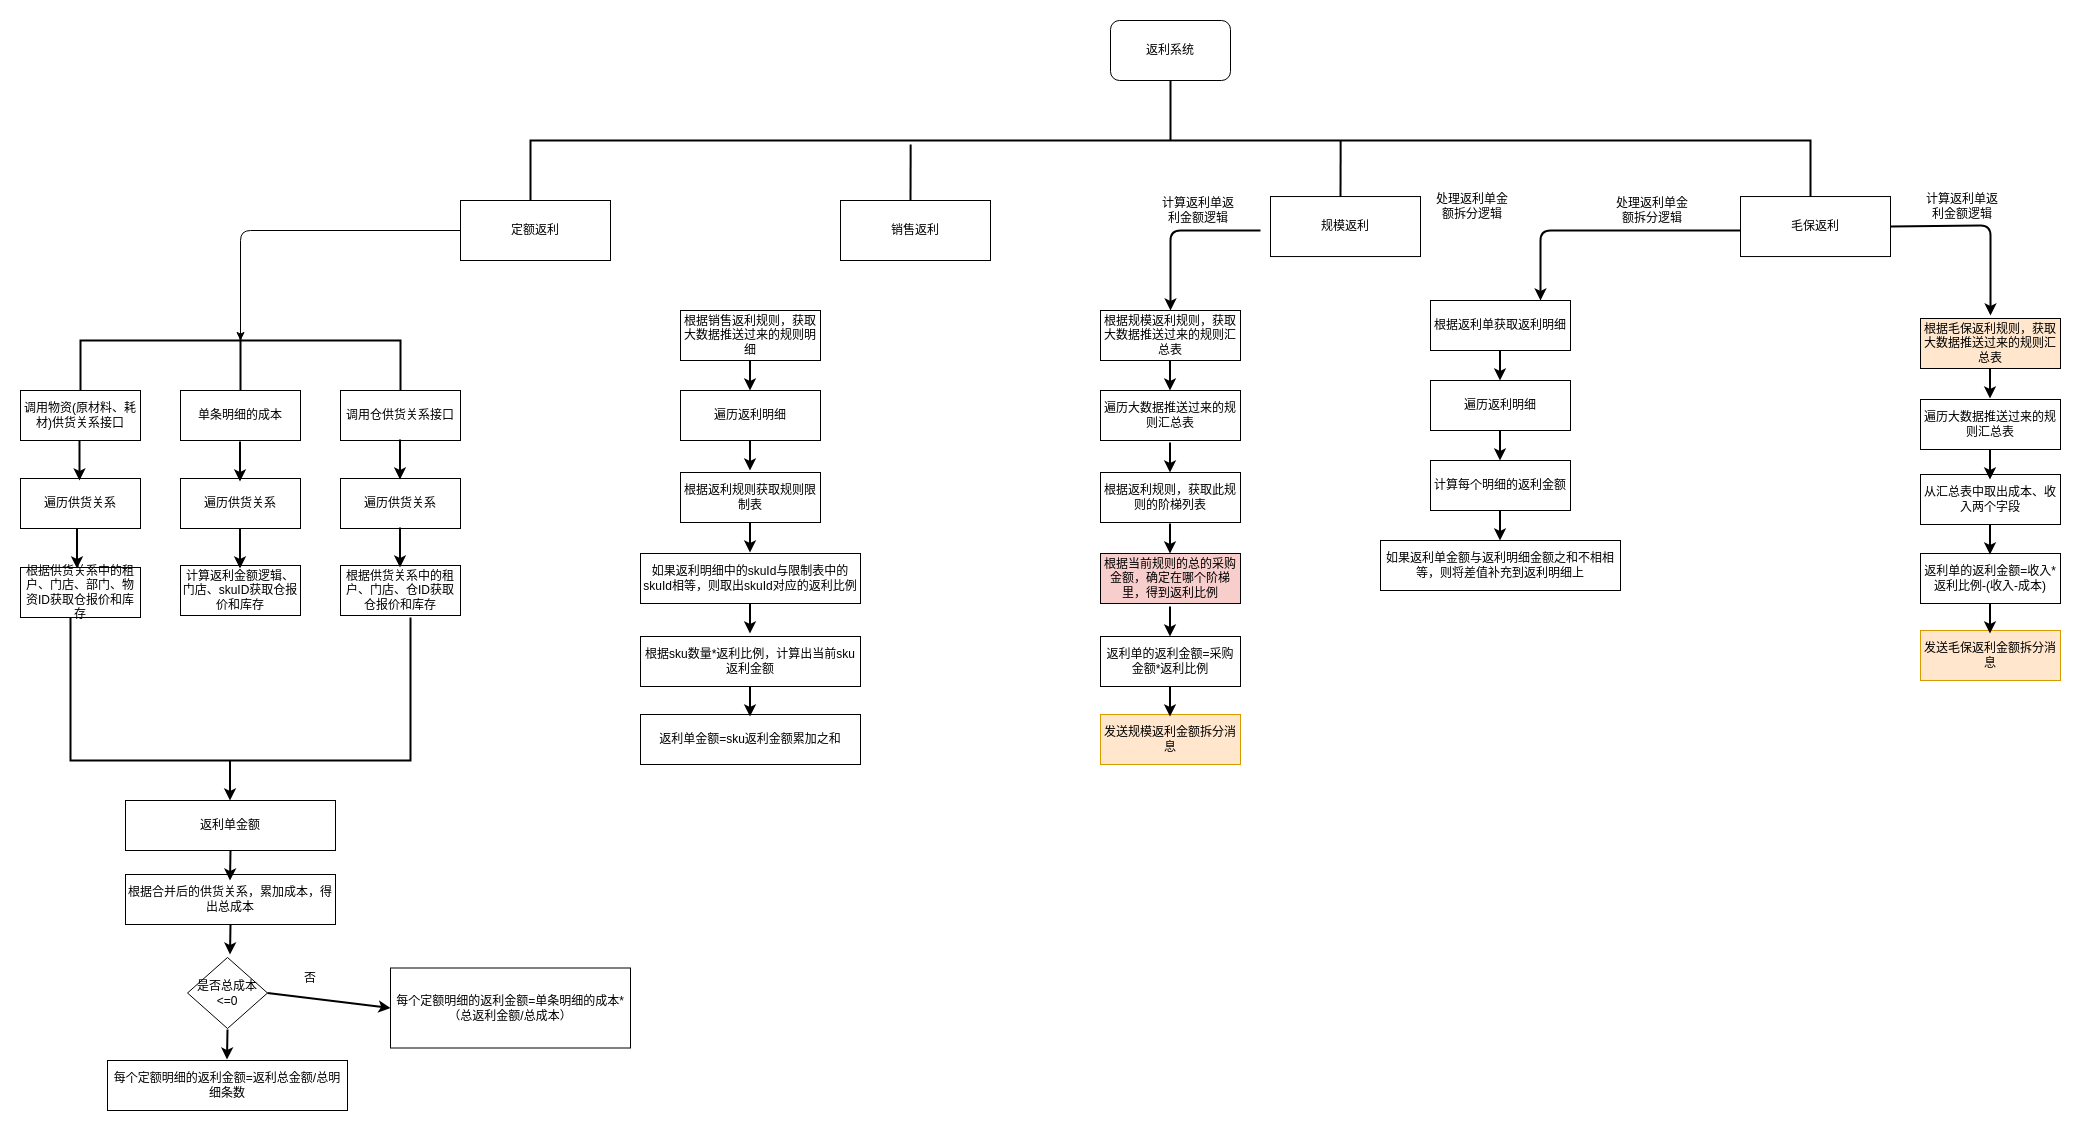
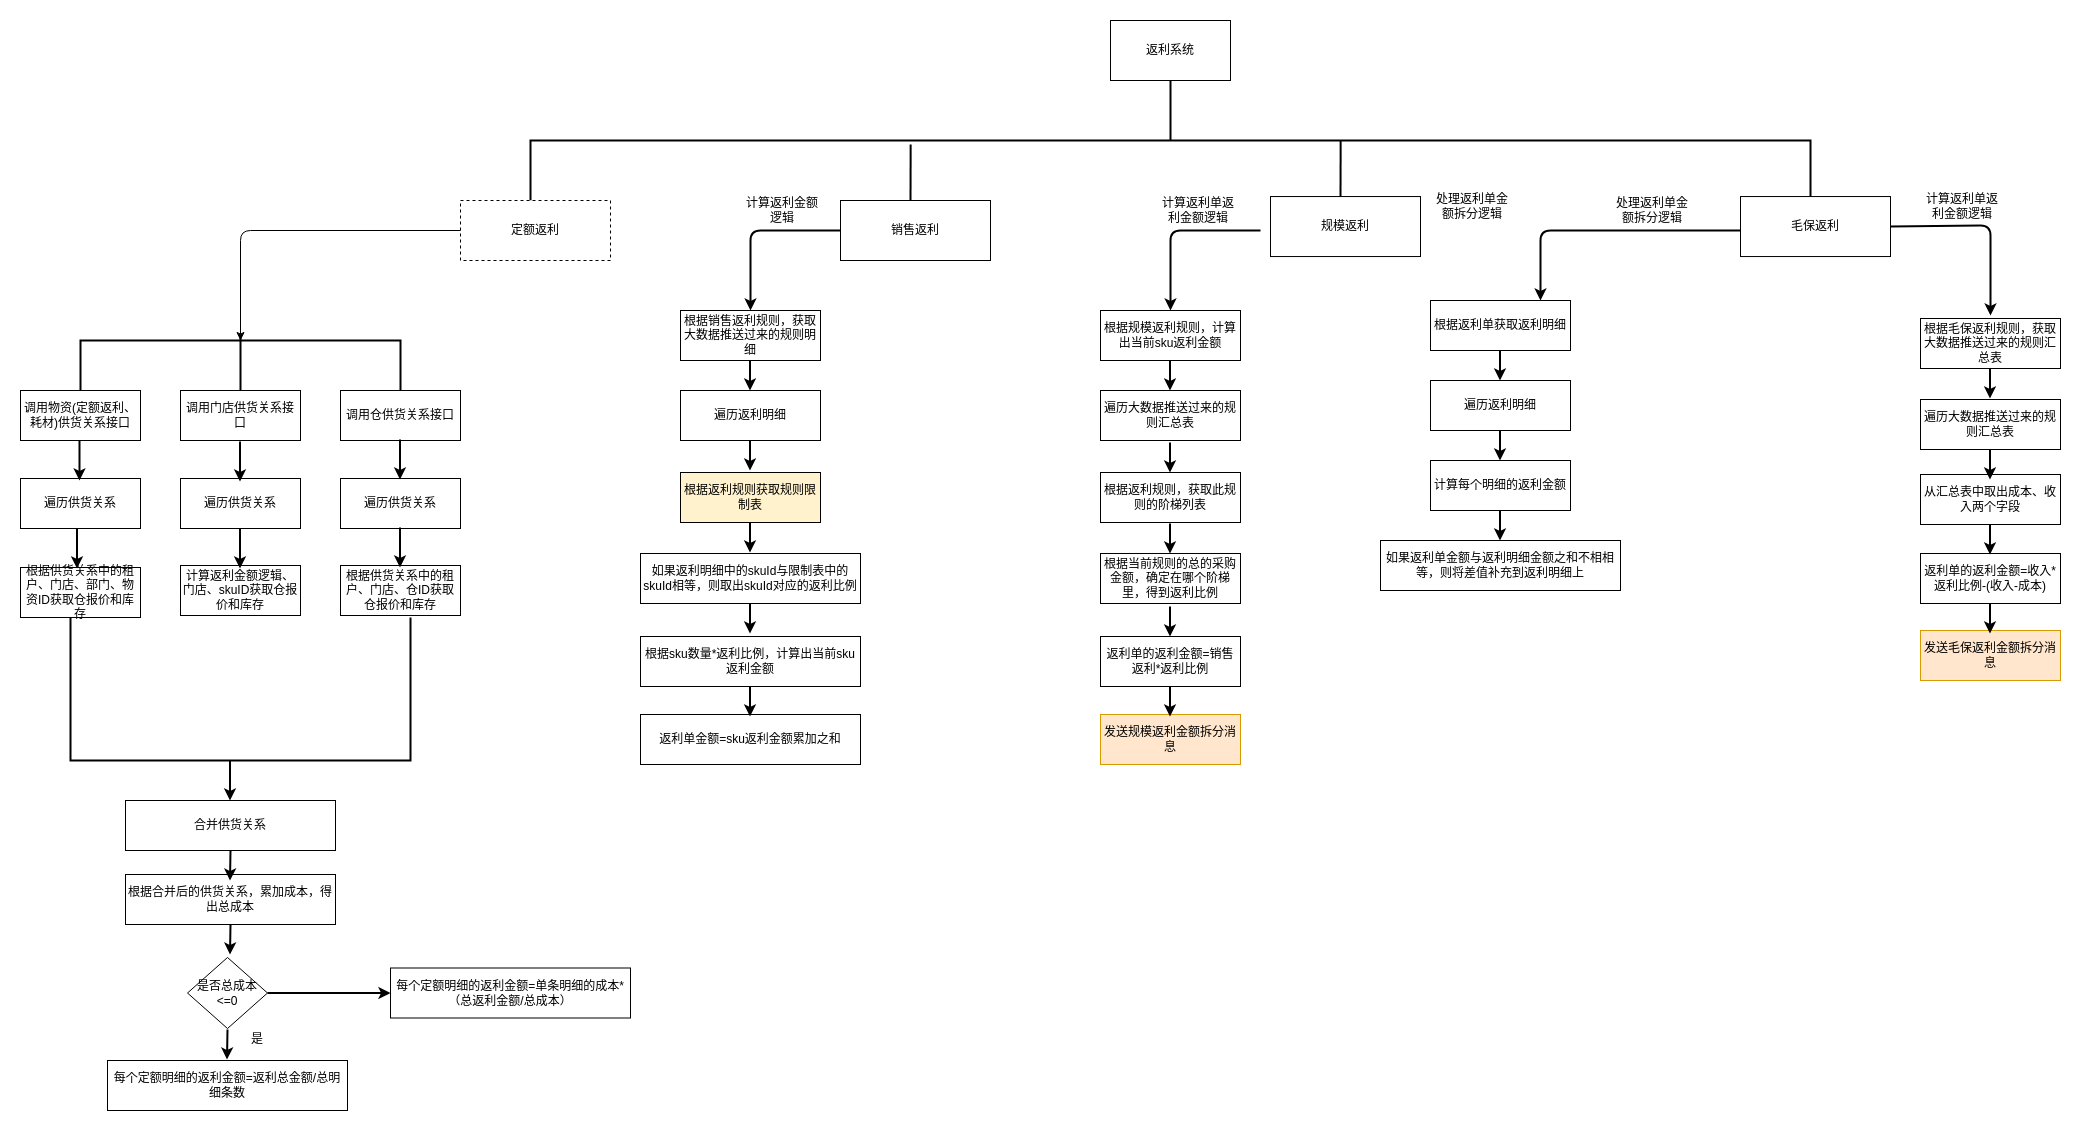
(1171, 51) -> (1171, 51)
none -> (783, 211)
(536, 231) -> (536, 231)
none -> (766, 231)
(1171, 336) -> (1171, 336)
(1991, 344) -> (1991, 344)
(81, 416) -> (81, 416)
(241, 416) -> (241, 416)
(751, 498) -> (751, 498)
(1171, 579) -> (1171, 579)
(1171, 662) -> (1171, 662)
(231, 826) -> (231, 826)
(311, 978) -> none
(511, 1008) -> (511, 993)
none -> (258, 1040)
